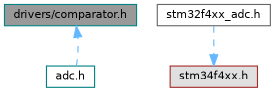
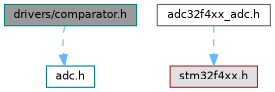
(214, 15) -> (214, 15)
(78, 52) -> (63, 40)
(214, 77) -> (214, 77)
